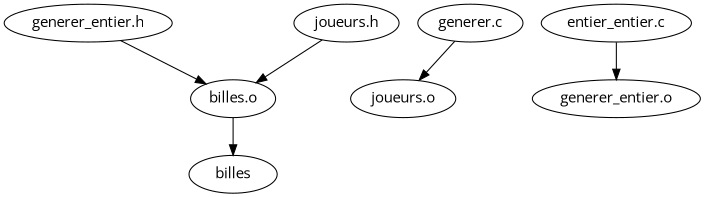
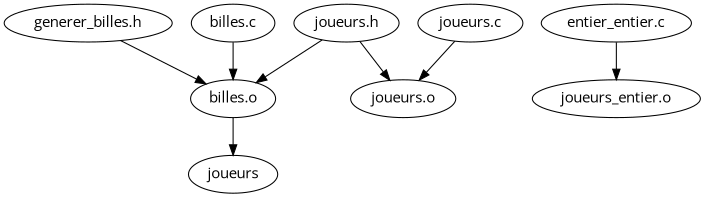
(88, 23) -> (88, 23)
none -> (233, 23)
(470, 23) -> (470, 23)
none -> (372, 57)
(616, 99) -> (616, 99)
(233, 174) -> (233, 174)
